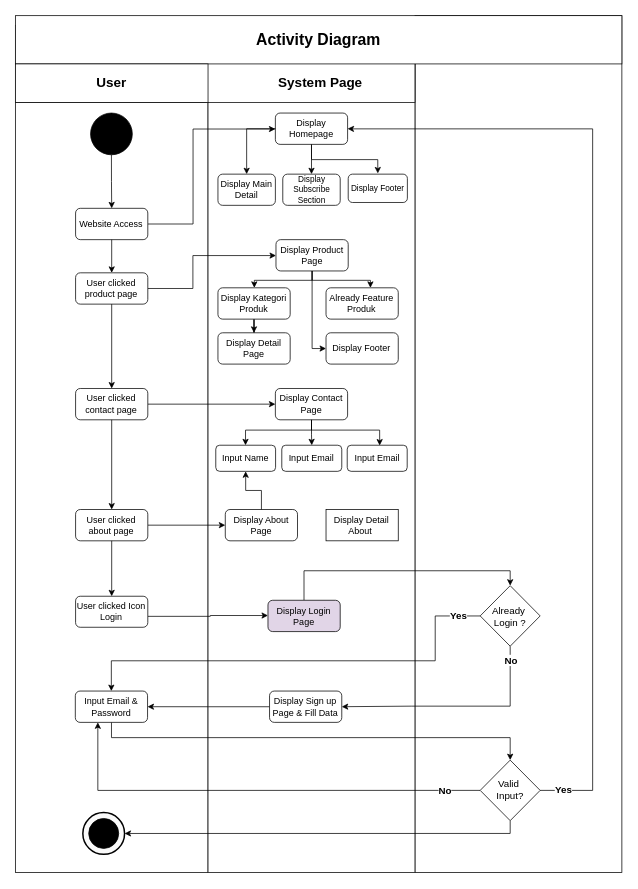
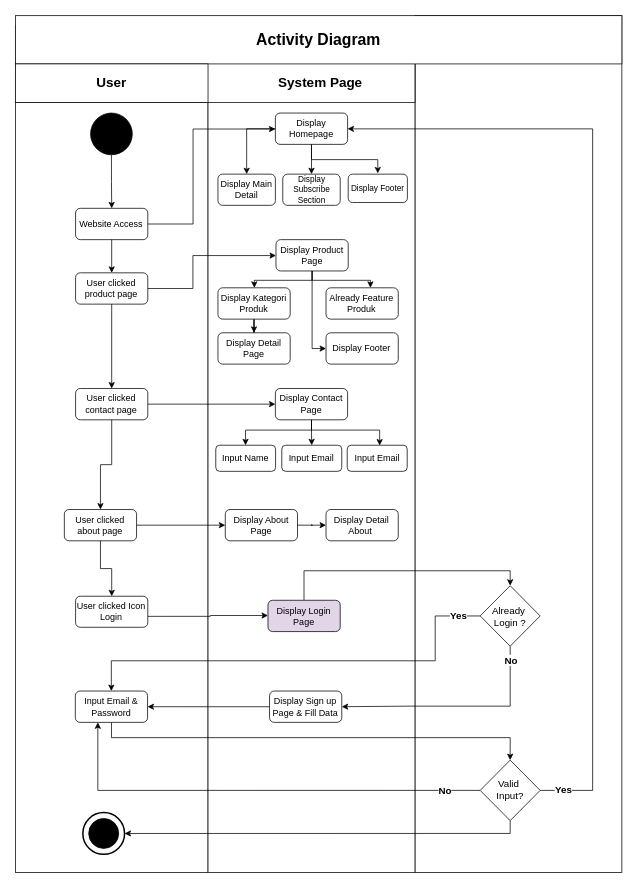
(256, 490) -> (314, 525)
(112, 525) -> (100, 525)
(362, 525) -> (362, 525)
